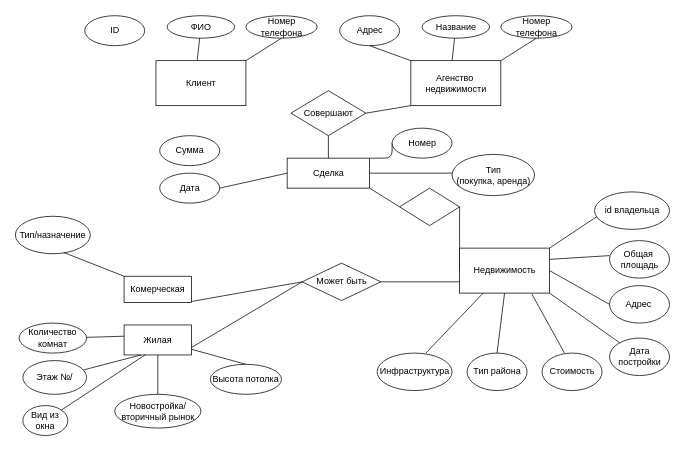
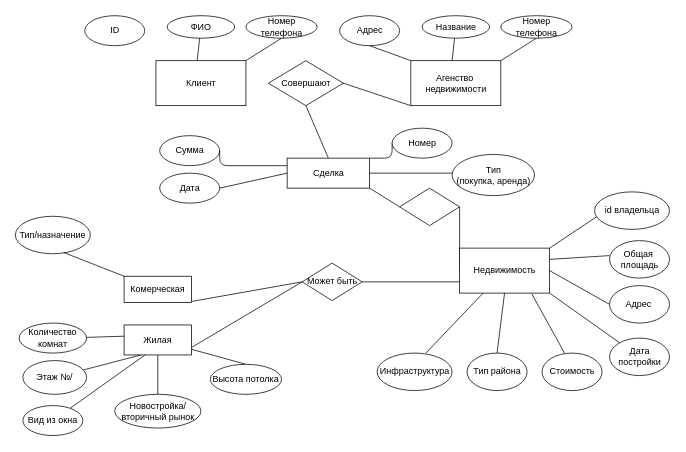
(329, 113) -> (306, 83)
none -> (249, 165)
(342, 282) -> (332, 282)
(45, 420) -> (53, 420)
